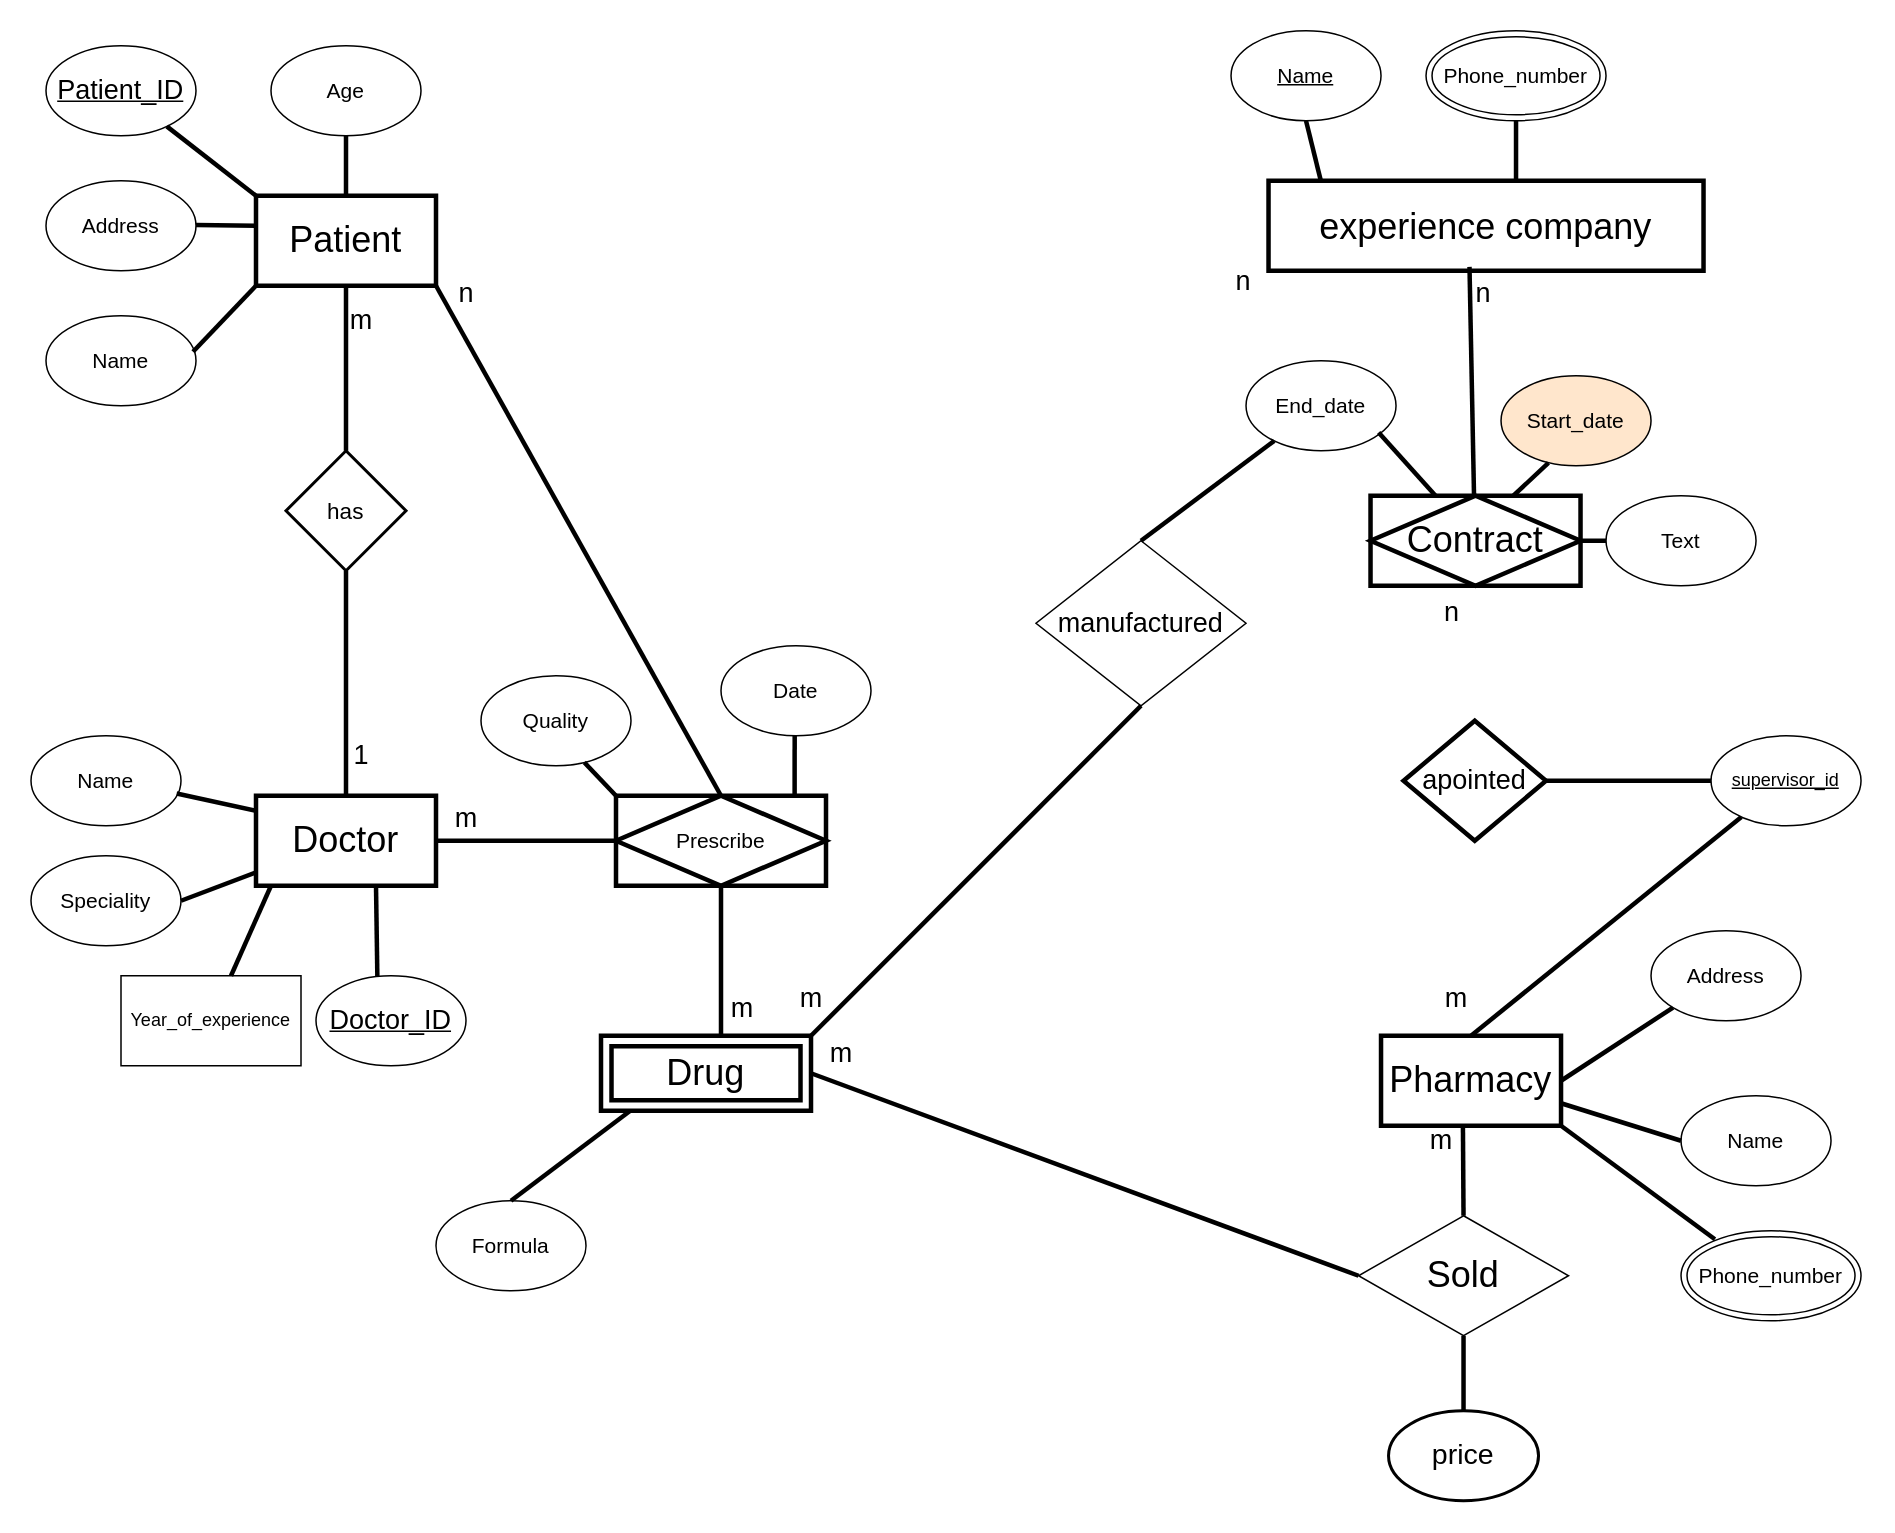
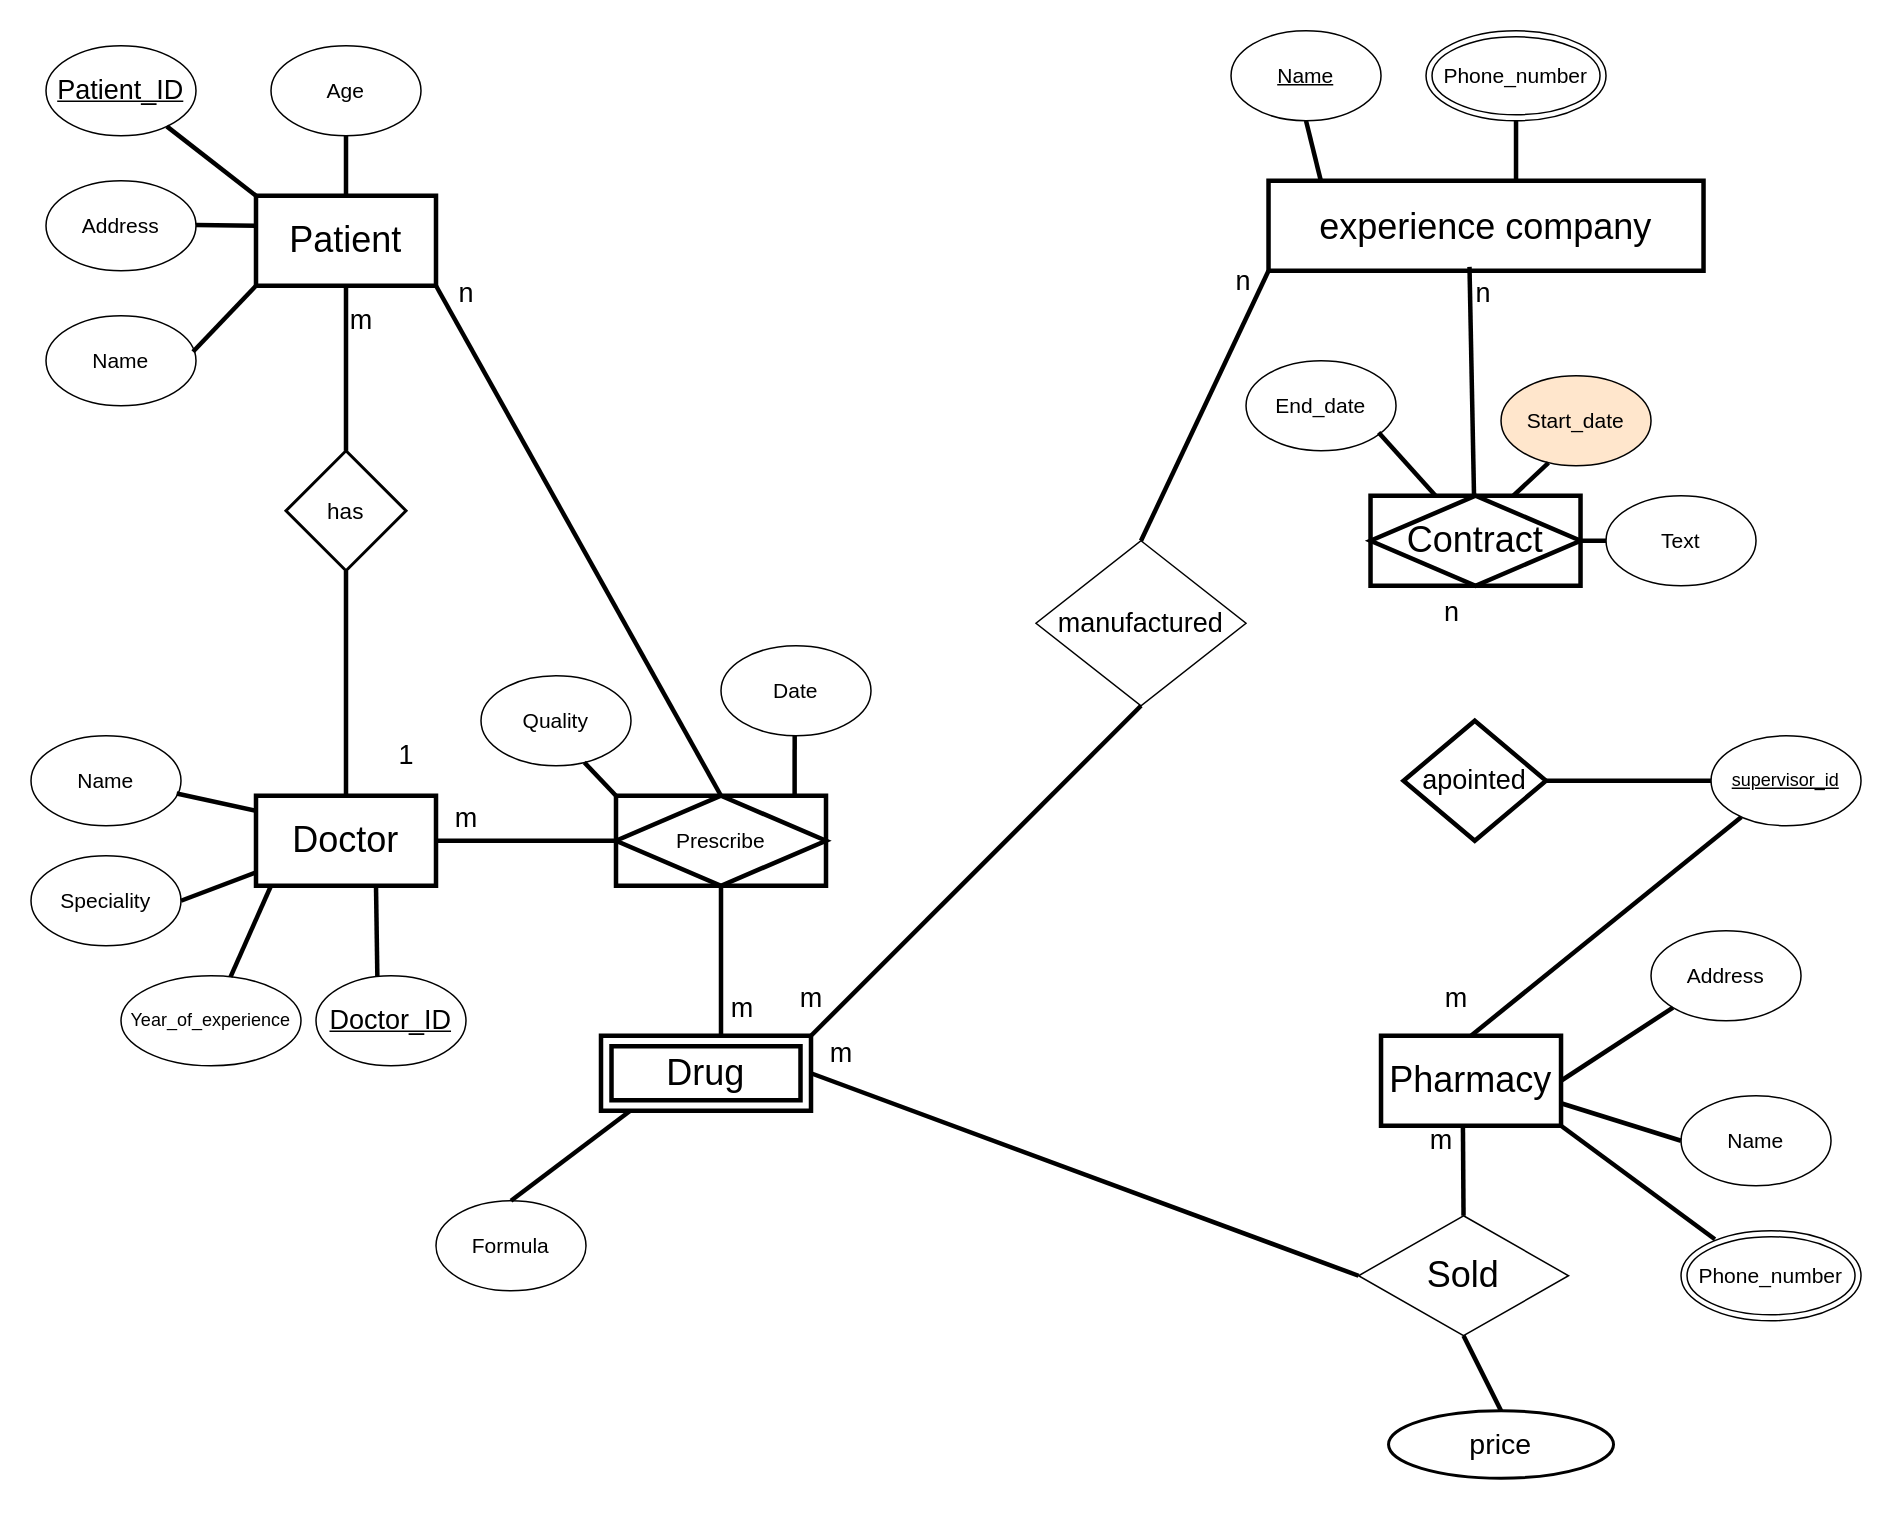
(1207, 491) -> (1205, 406)
(361, 755) -> (406, 755)
(211, 1021) -> (211, 1021)
(1463, 1456) -> (1501, 1445)
